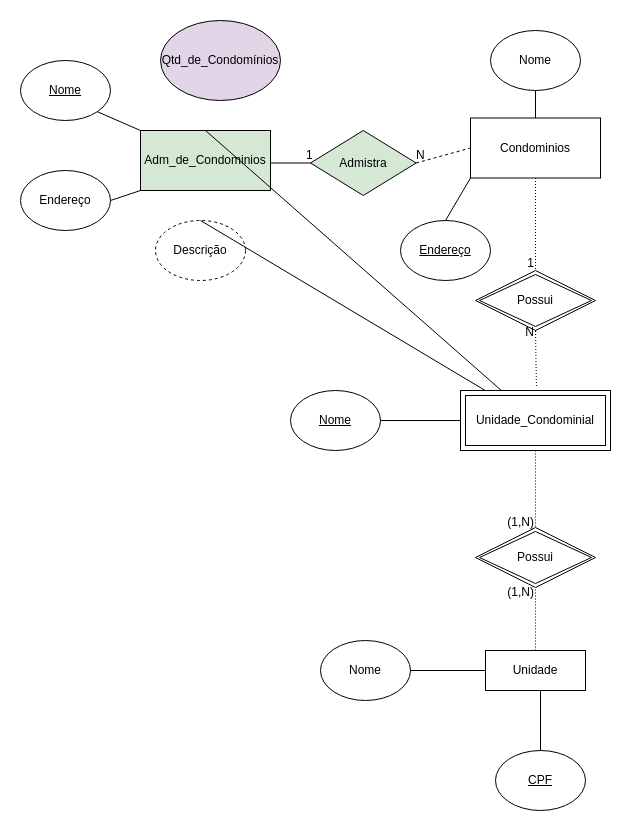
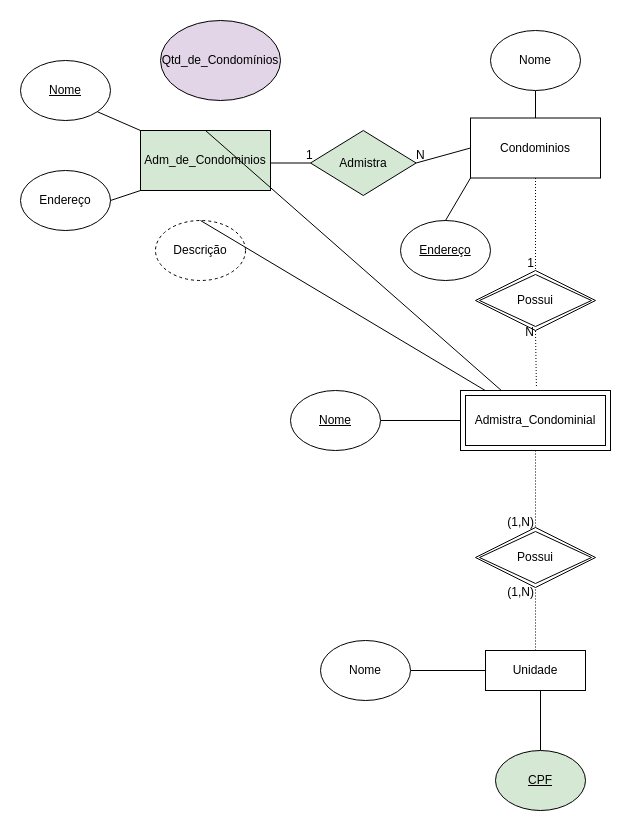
(442, 156) -> (442, 156)
(536, 421) -> (536, 421)
(541, 781) -> (541, 781)
